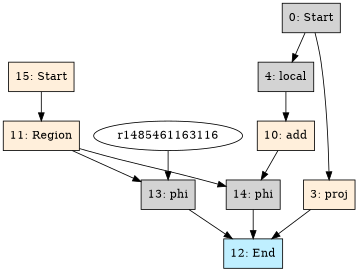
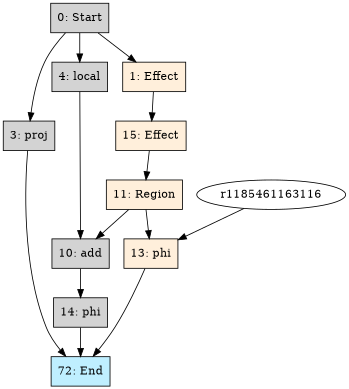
(41, 77) -> (151, 136)
none -> (154, 77)
(168, 136) -> (271, 195)
(286, 136) -> (81, 254)
(149, 167) -> (116, 221)
(168, 195) -> (151, 254)
(329, 195) -> (29, 136)
(253, 254) -> (81, 371)
